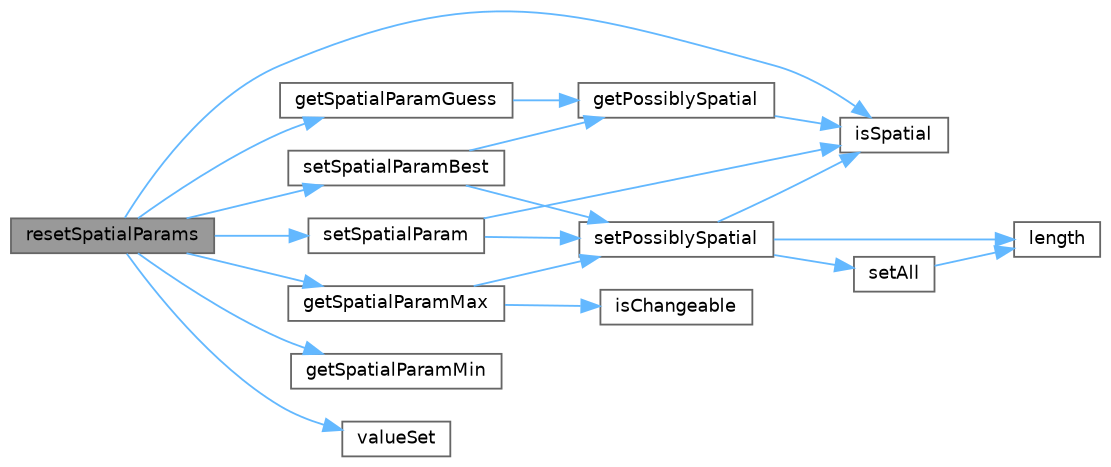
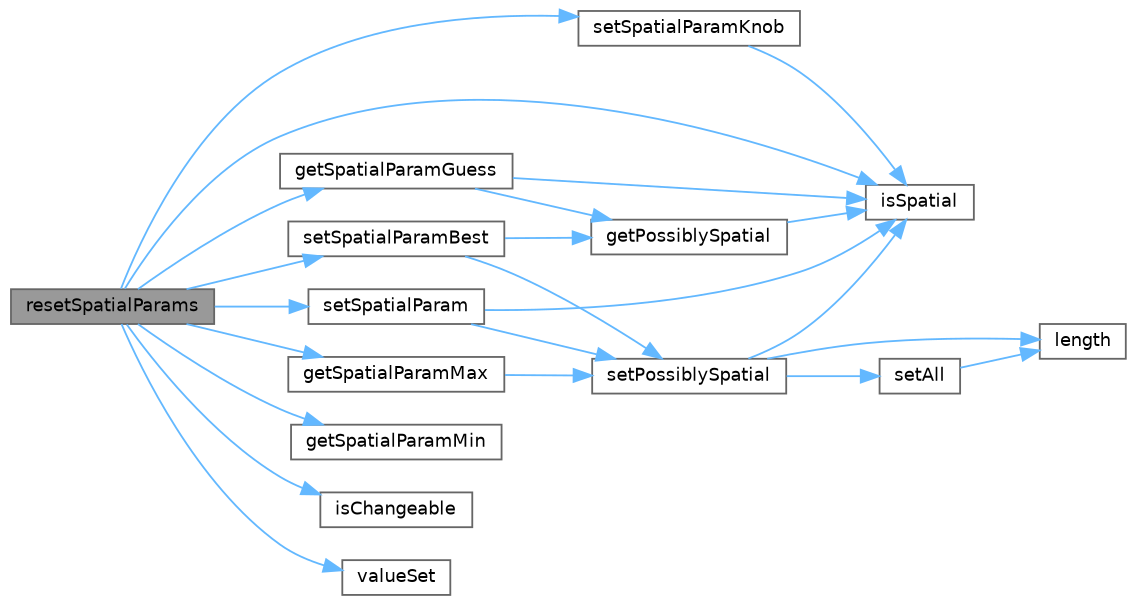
none -> (689, 28)
none -> (680, 188)
(543, 305) -> (205, 417)
